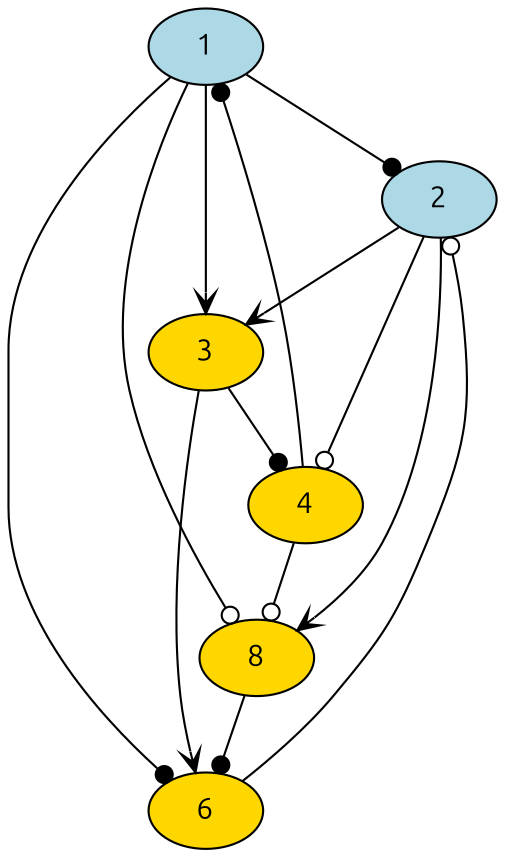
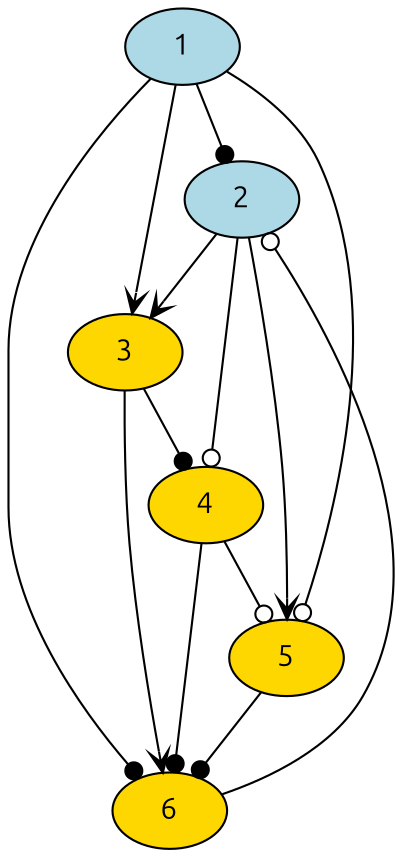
(275, 281) -> (189, 649)
(257, 658) -> (286, 658)
